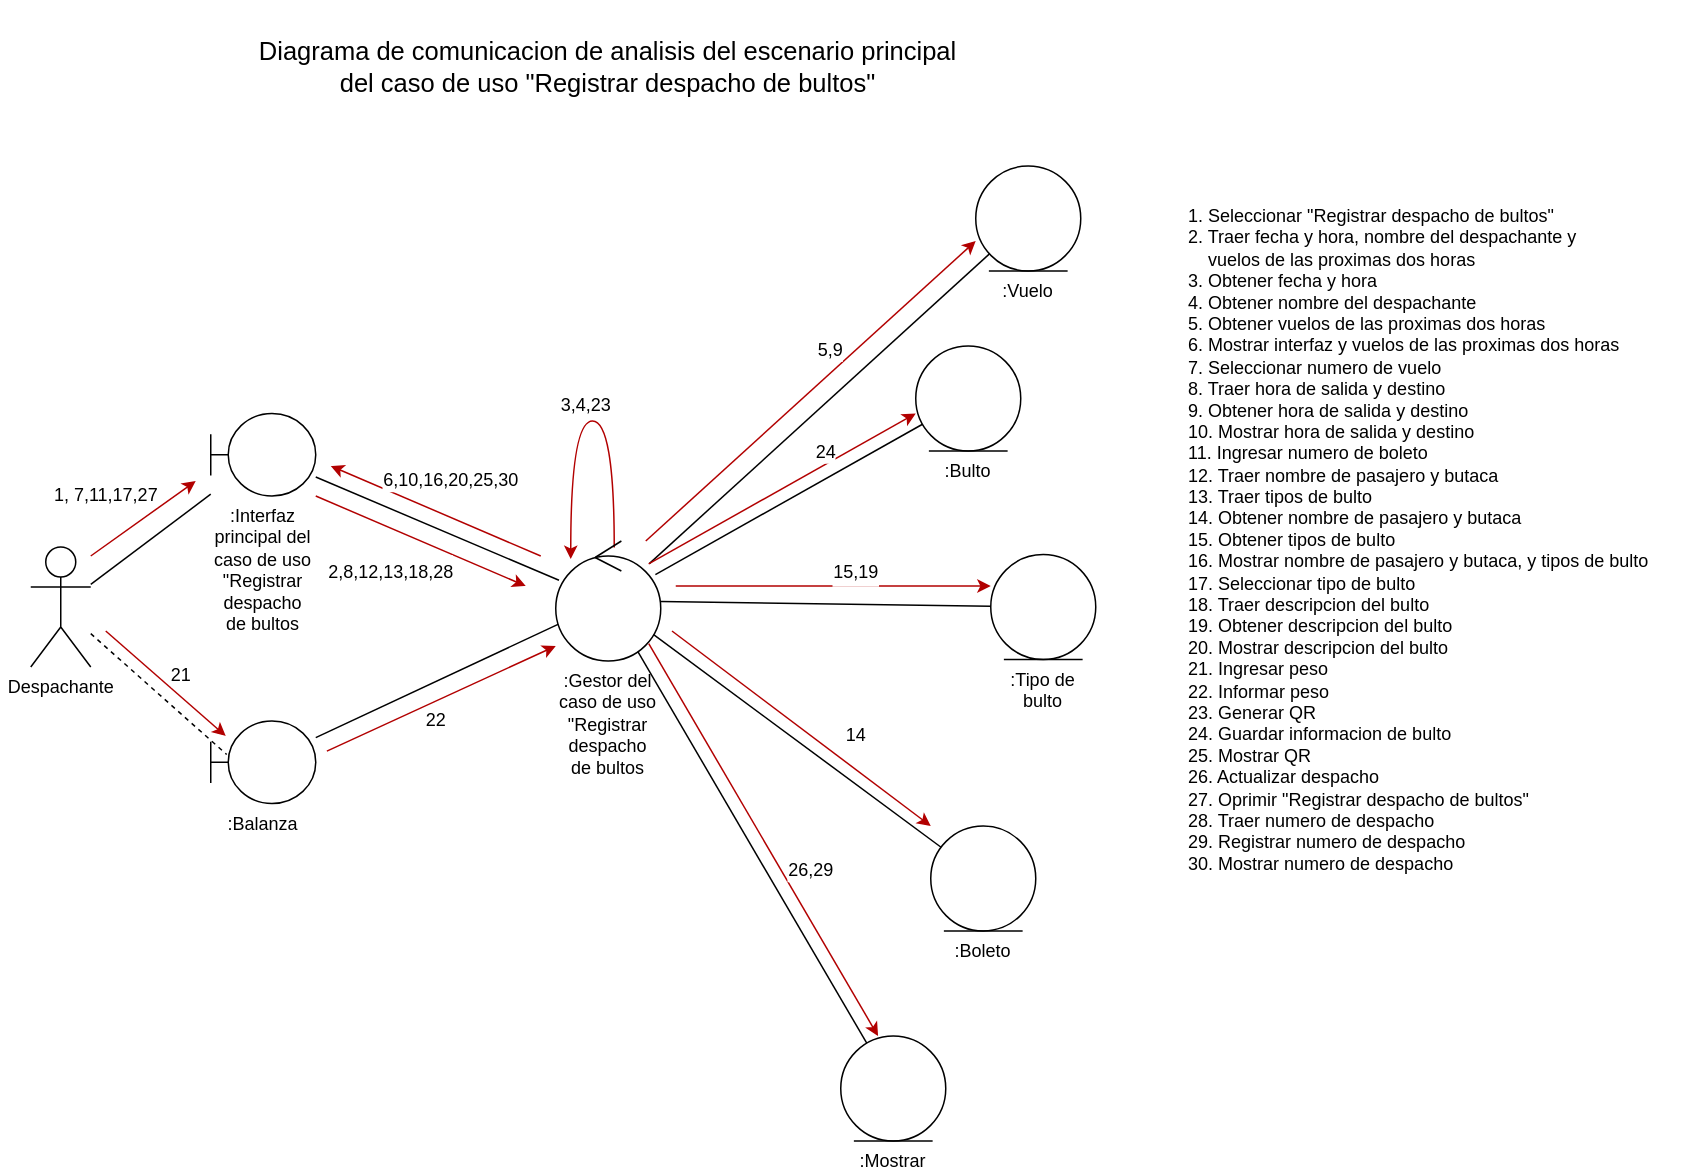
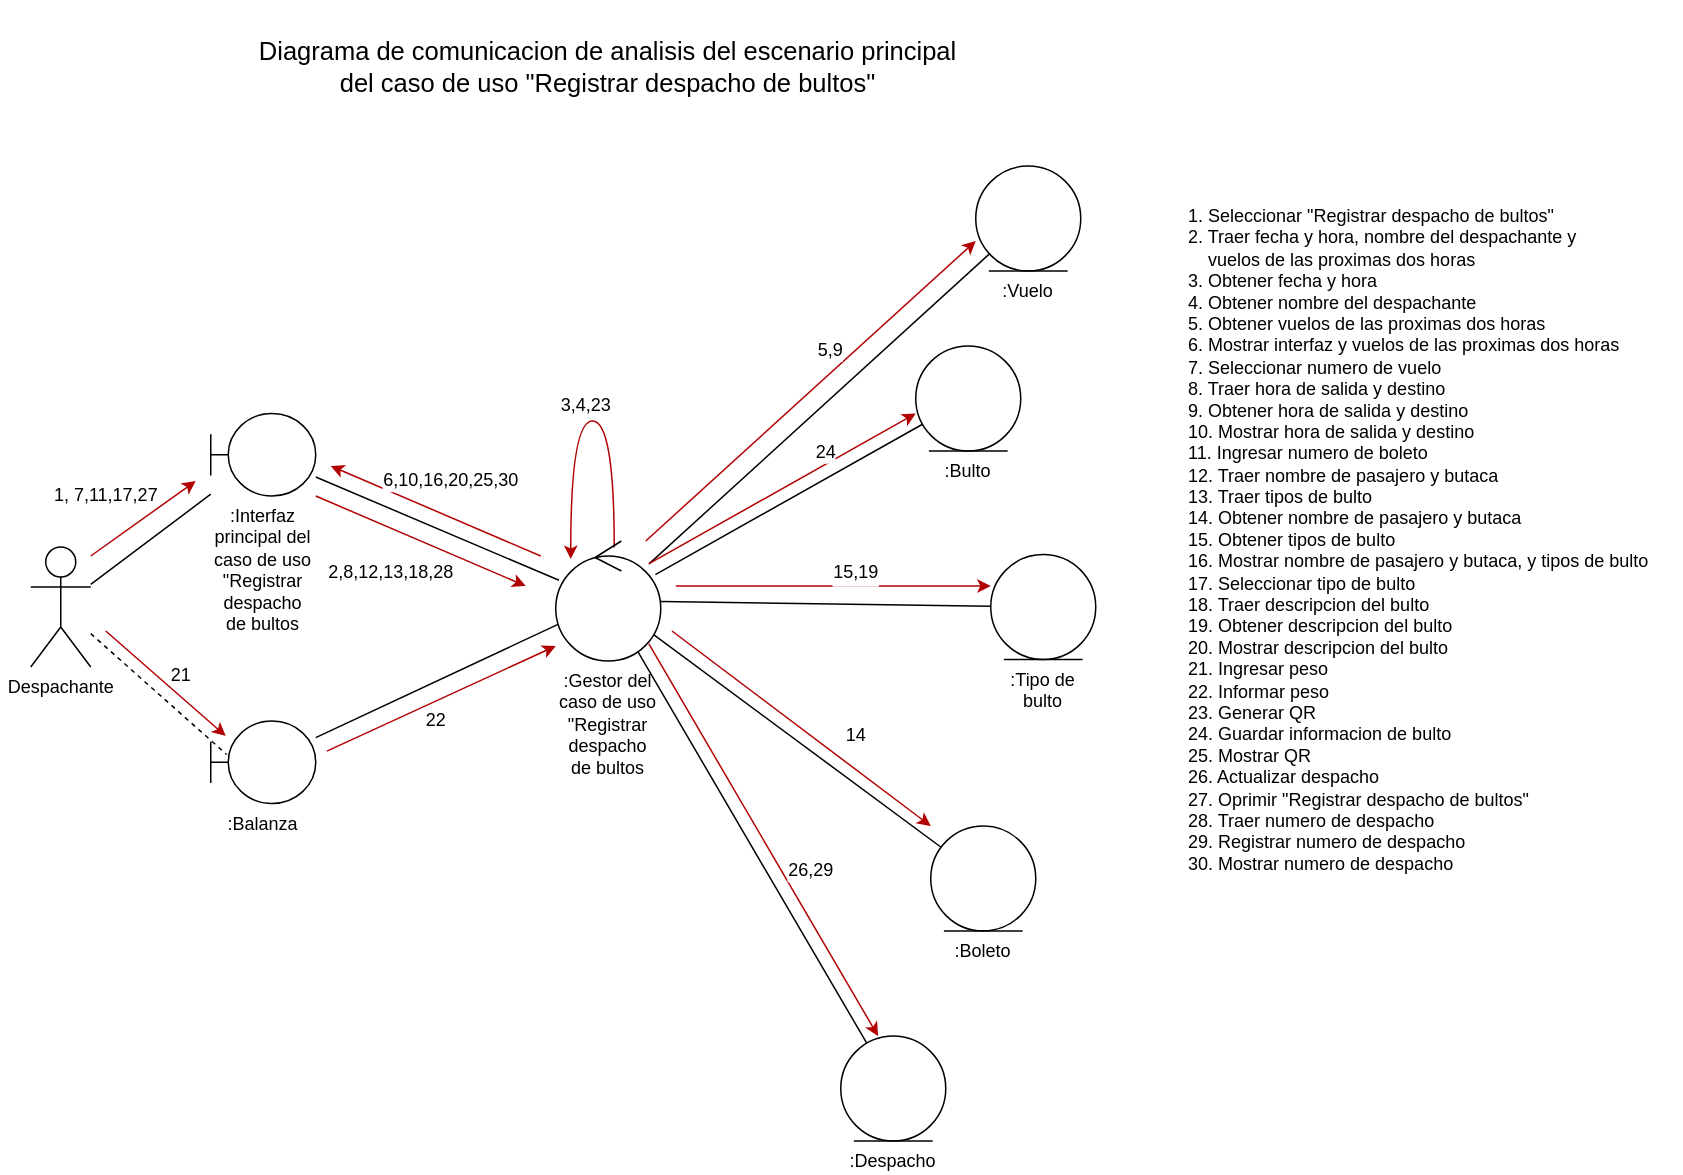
(893, 1162) -> (893, 1162)
